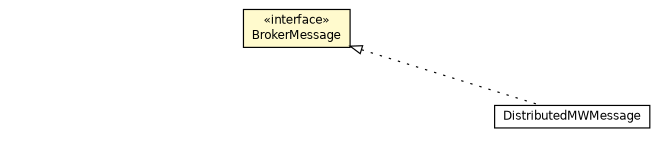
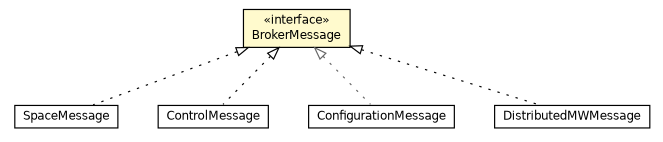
none -> (66, 116)
none -> (213, 116)
none -> (381, 116)
